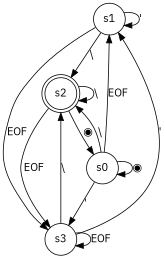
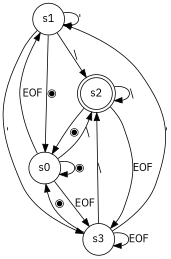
none -> (47, 90)
(17, 132) -> (8, 132)
(86, 204) -> (85, 204)
none -> (61, 217)
